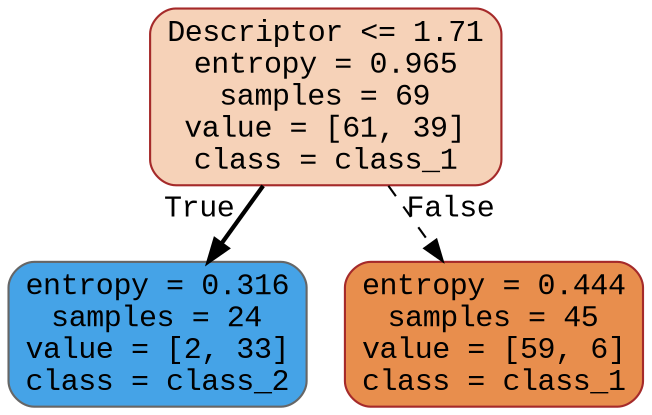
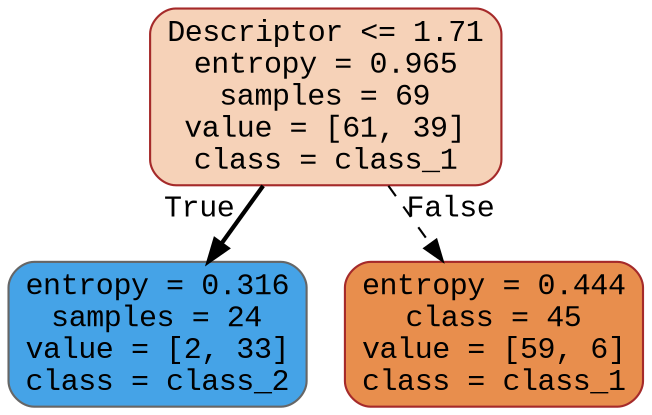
(494, 334) -> (494, 334)
